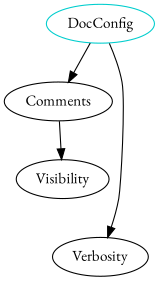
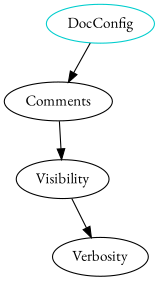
(123, 135) -> (79, 213)
